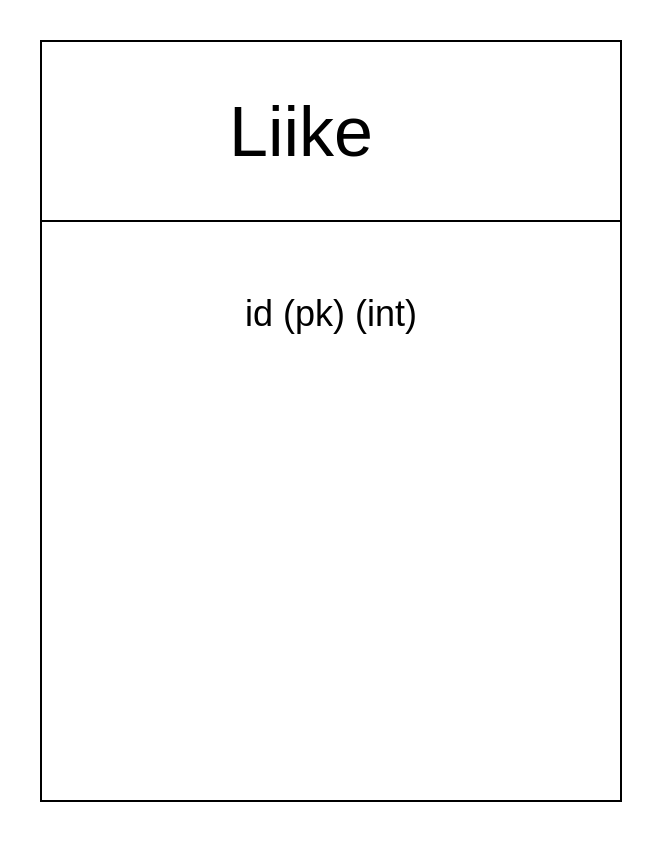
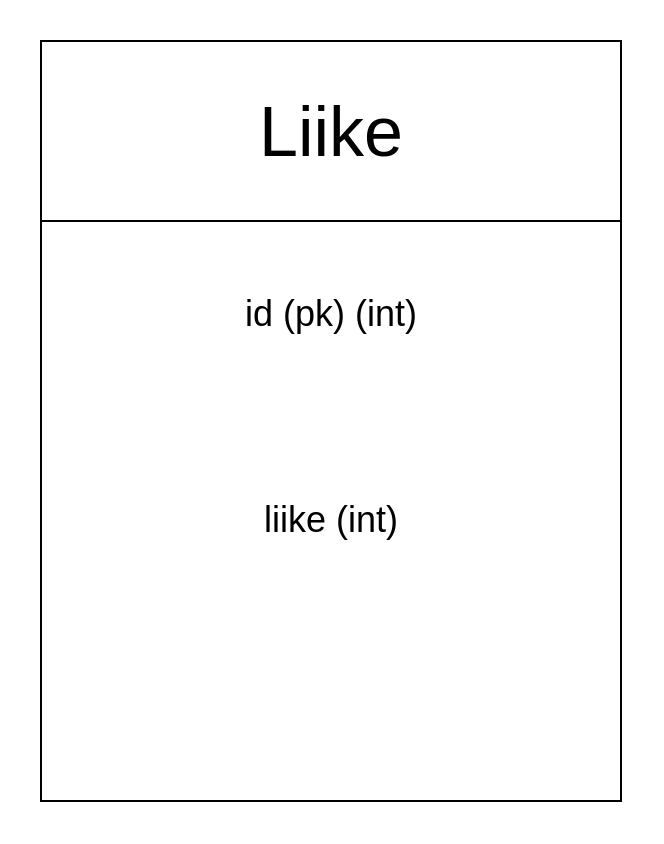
(301, 131) -> (331, 131)
none -> (331, 521)
